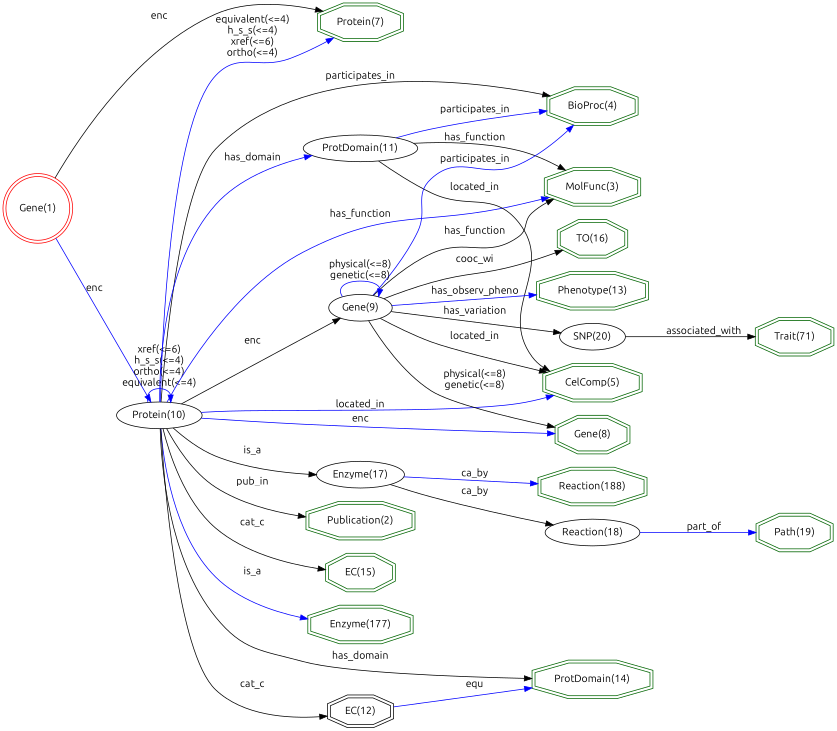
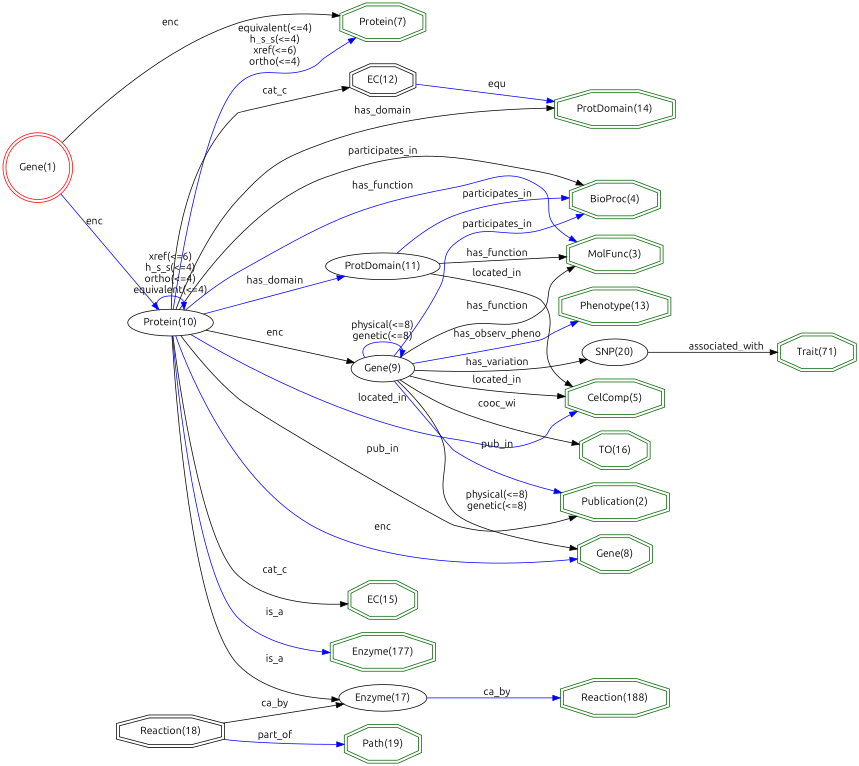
none -> (461, 455)
(468, 506) -> (280, 714)
(593, 533) -> (171, 731)
